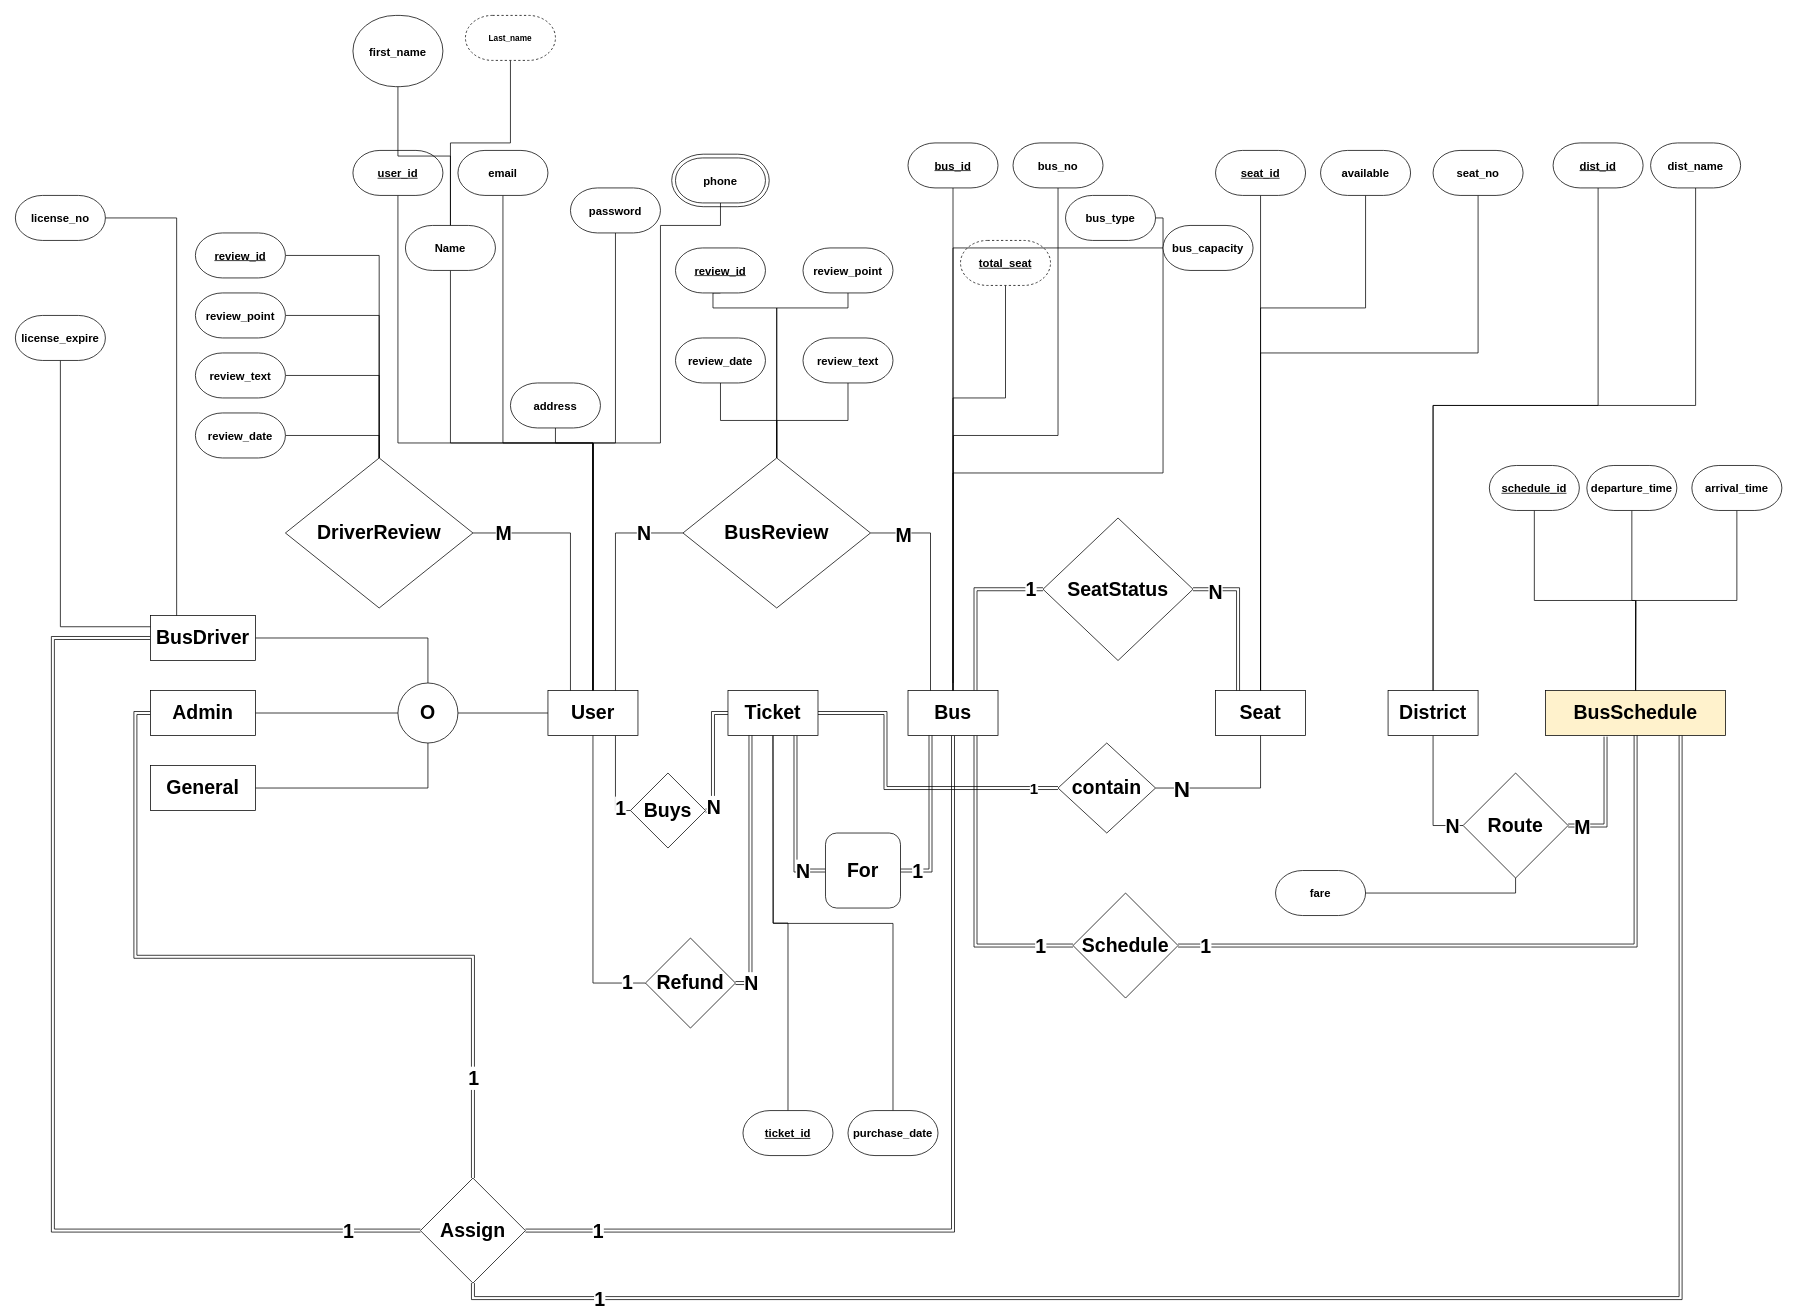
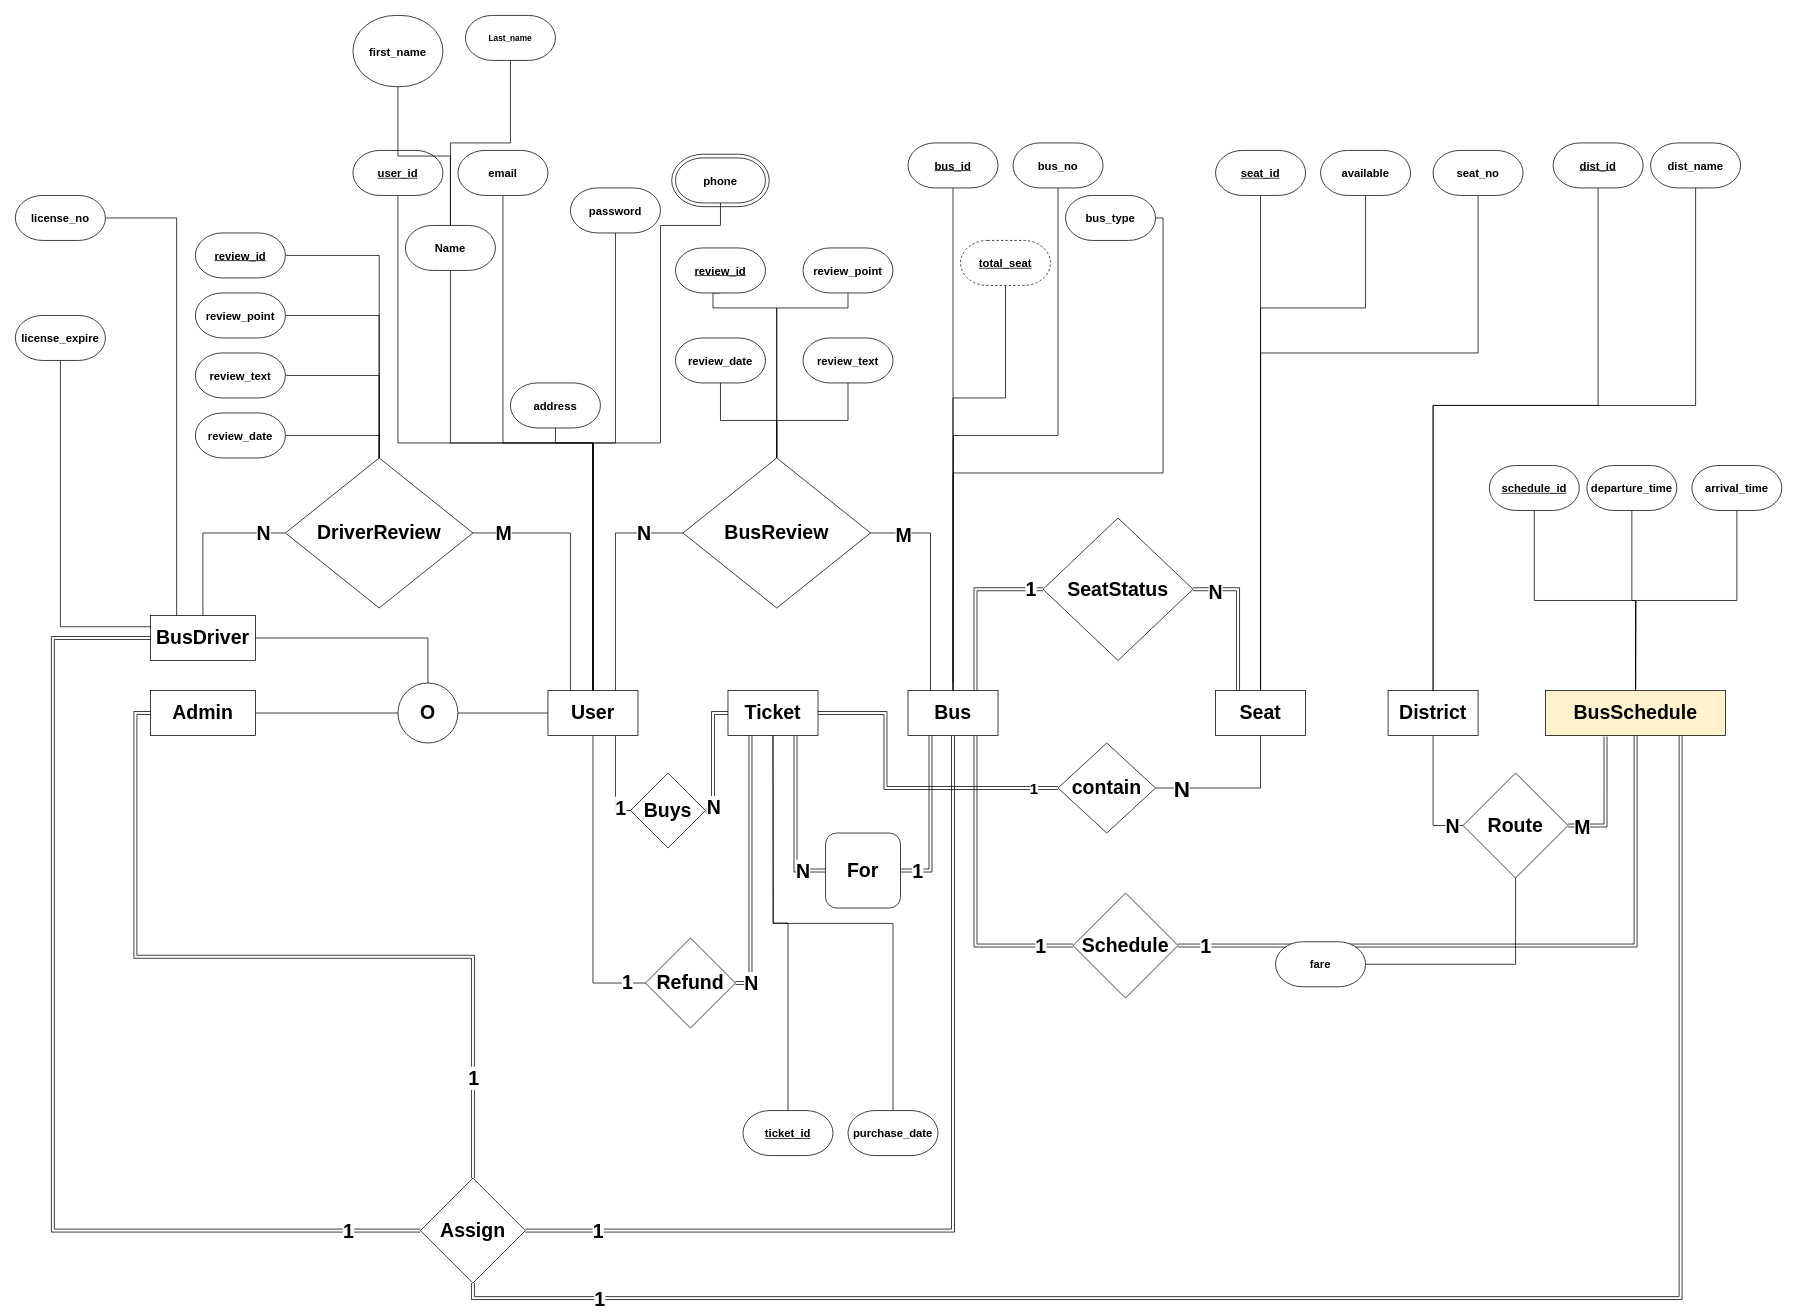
(510, 38) -> (510, 38)
(1059, 248) -> none
(1208, 248) -> none
none -> (263, 533)
(428, 767) -> none
(203, 788) -> none
(1320, 893) -> (1320, 964)
